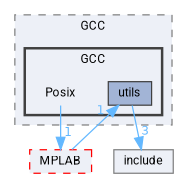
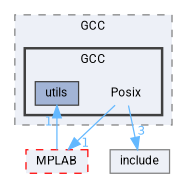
(135, 121) -> (132, 121)
